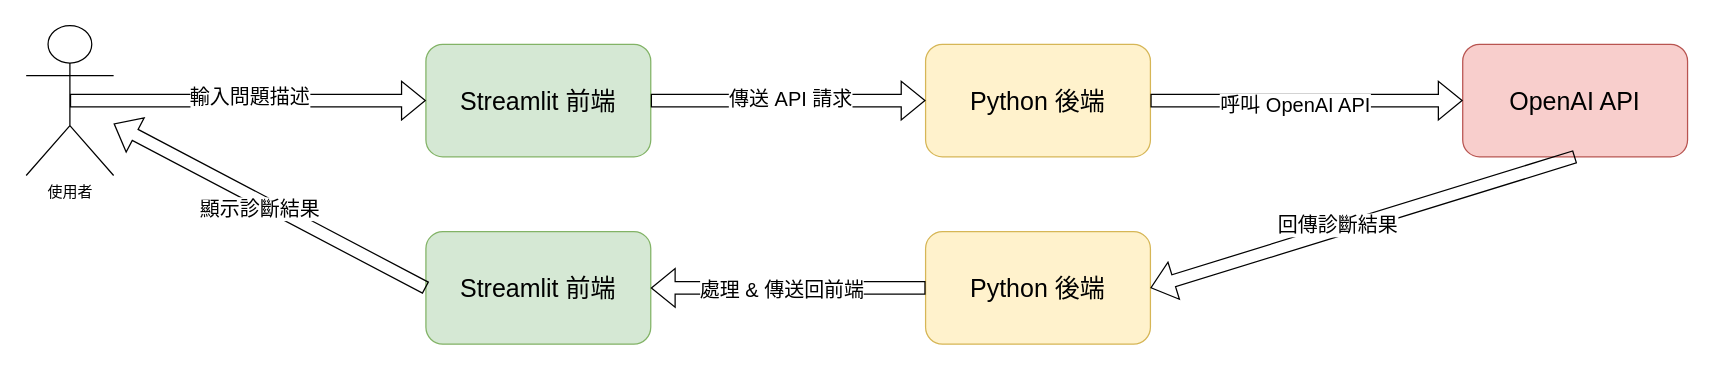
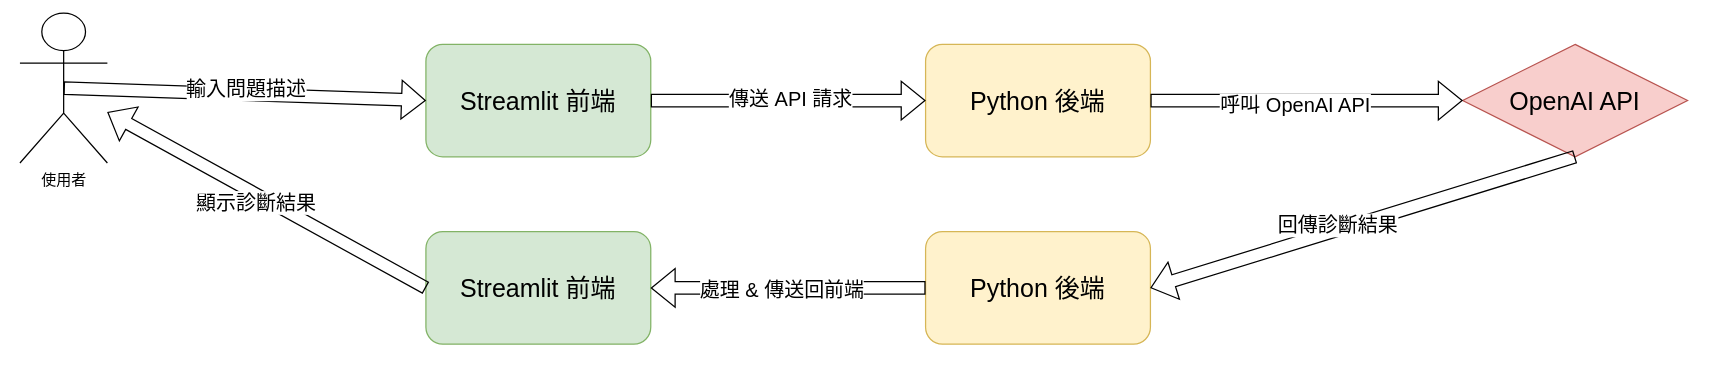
(69, 101) -> (63, 88)
(1576, 101) -> (1576, 101)
